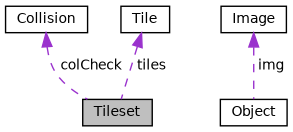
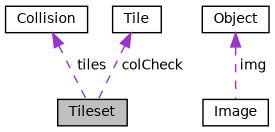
(90, 66) -> (90, 66)
(150, 66) -> (151, 66)
(254, 73) -> (236, 73)
